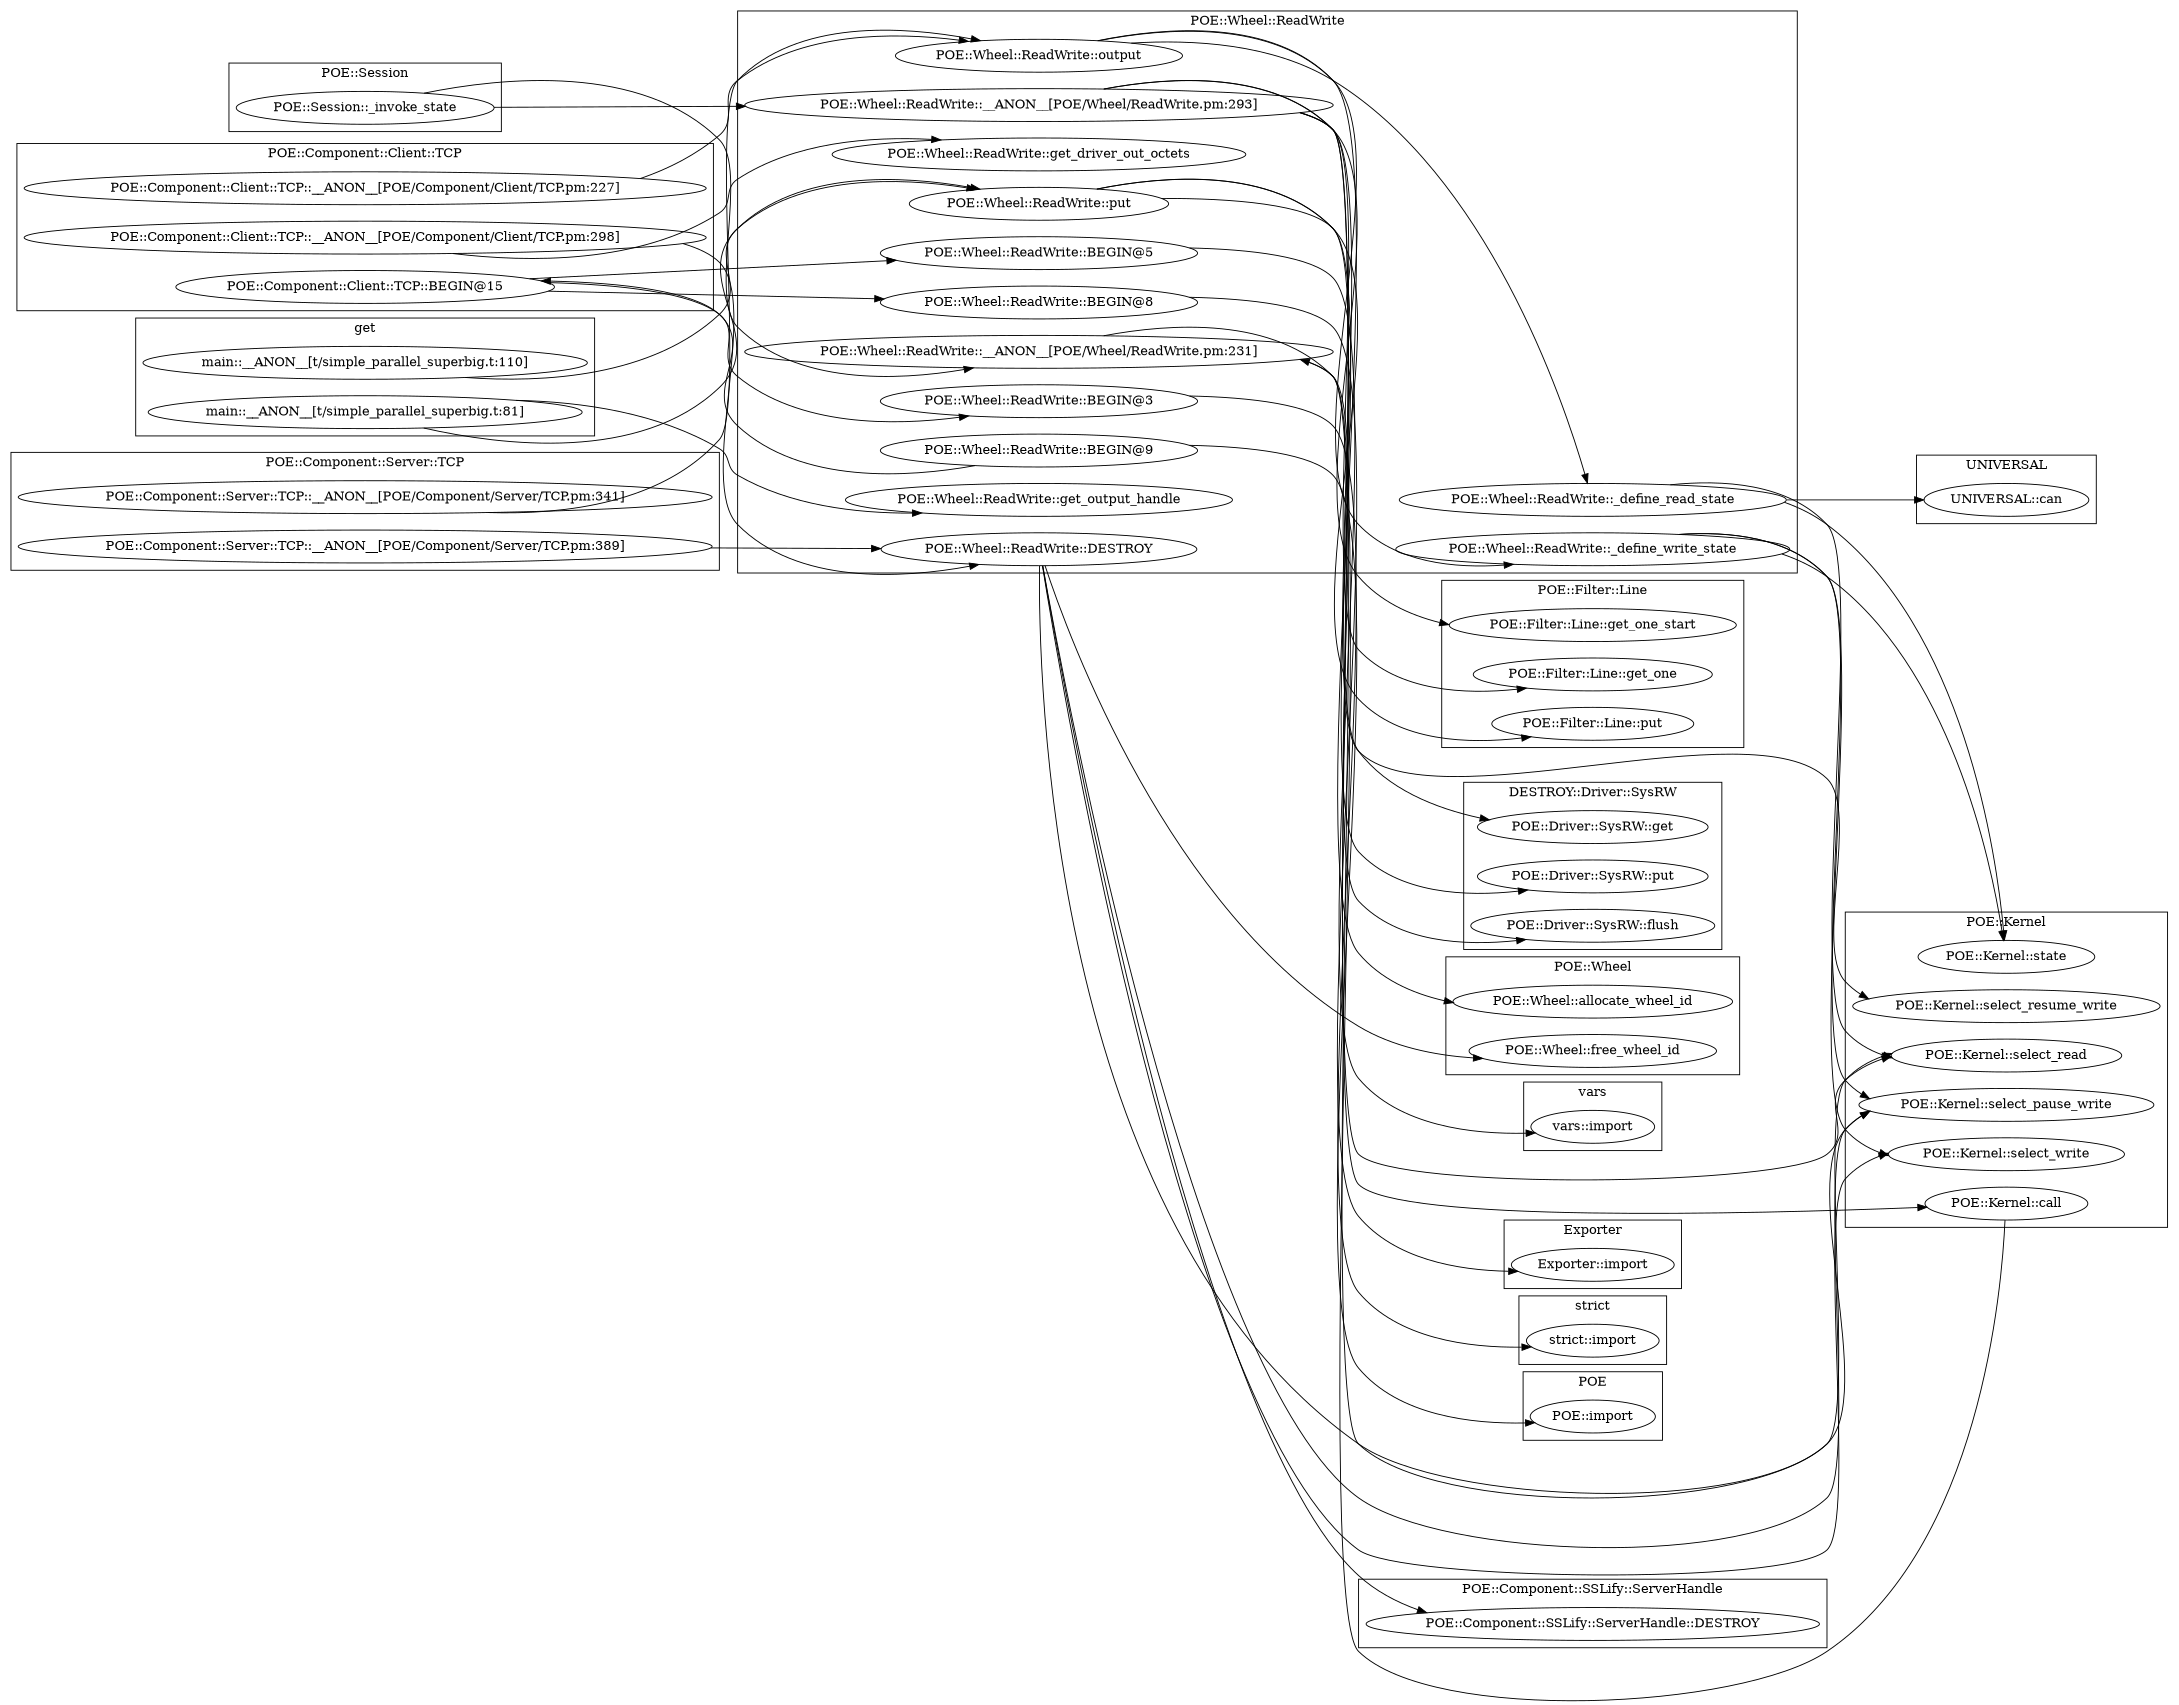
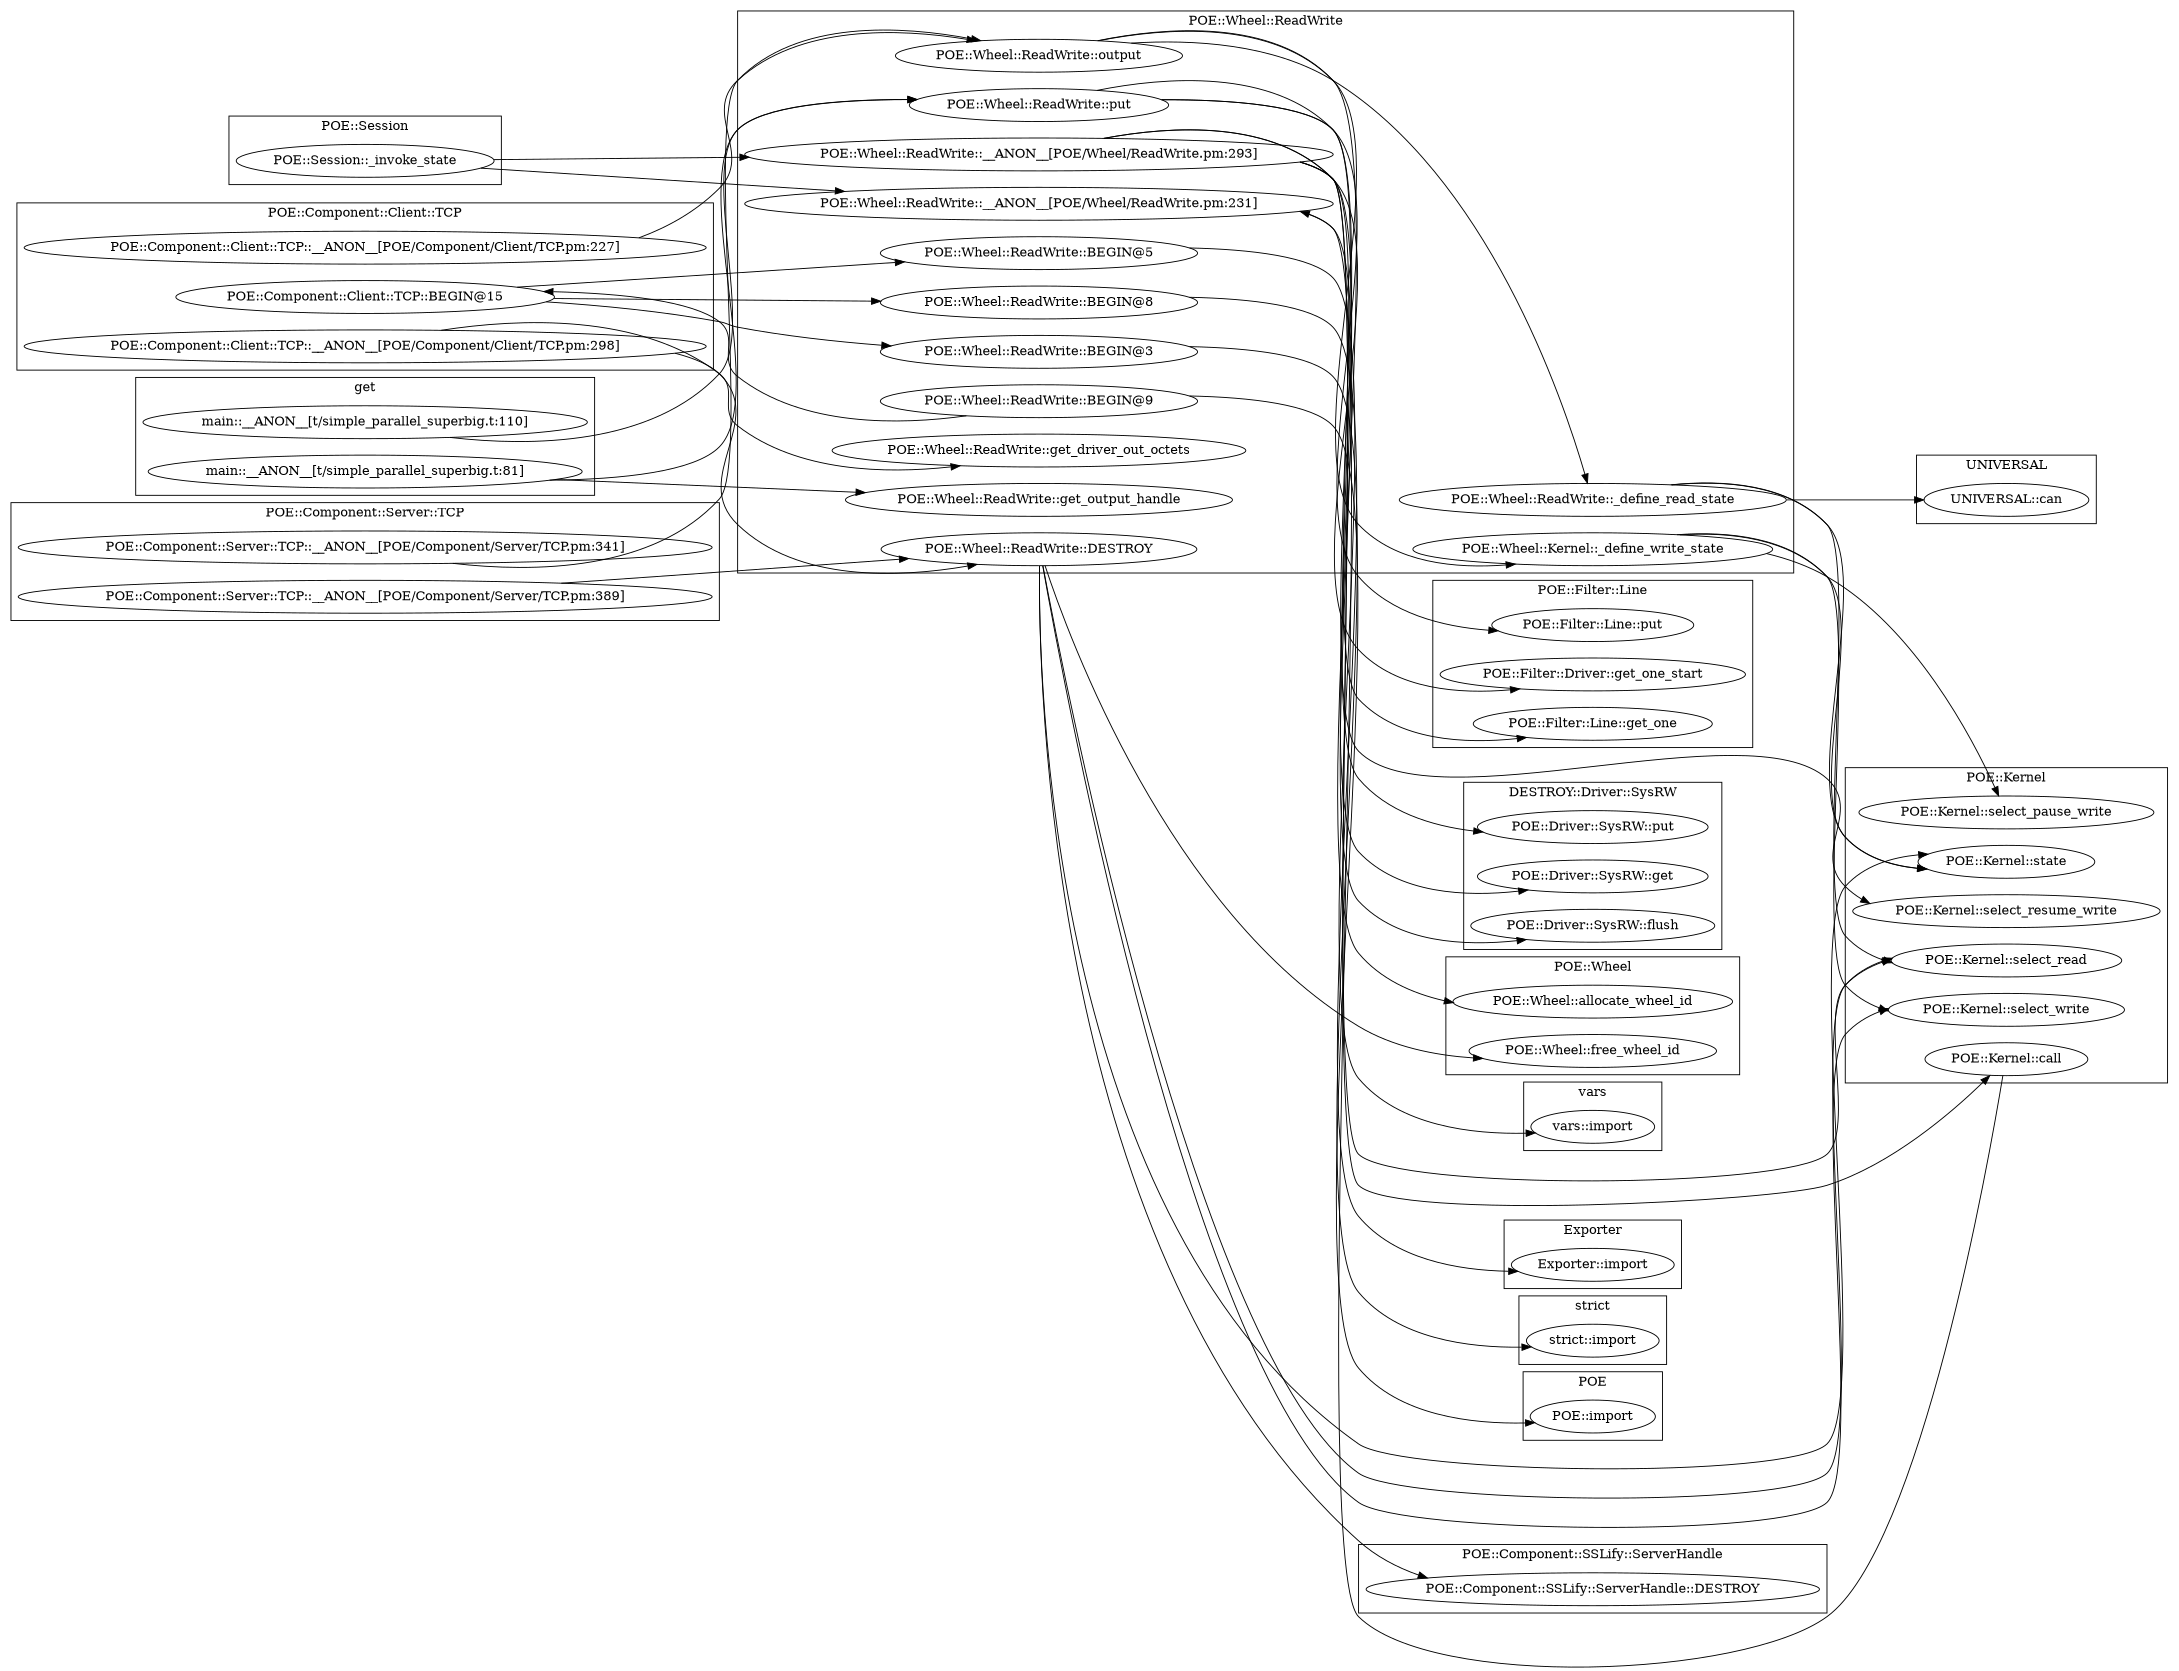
(1593, 549) -> (1593, 549)
(1593, 625) -> (1593, 674)
(1350, 1404) -> none
(1320, 1454) -> (1432, 1460)
